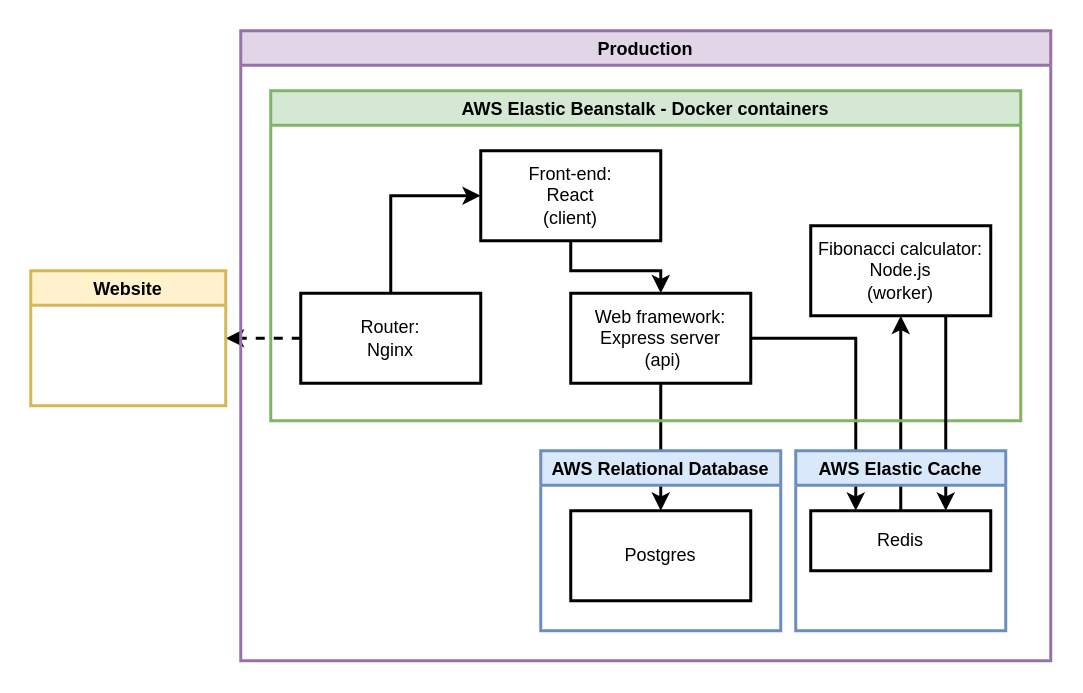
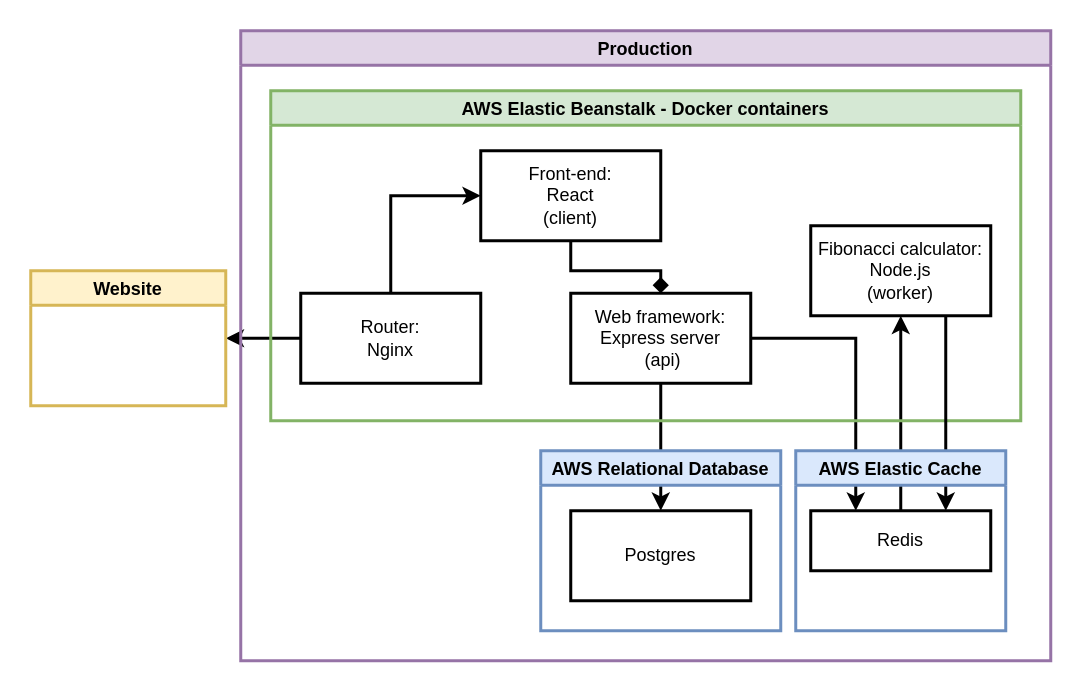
(661, 278) -> (661, 277)
(268, 338) -> (268, 338)
